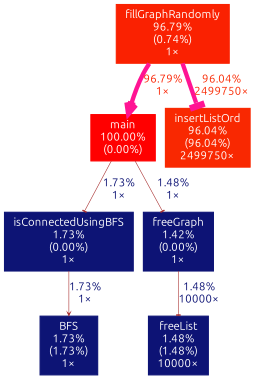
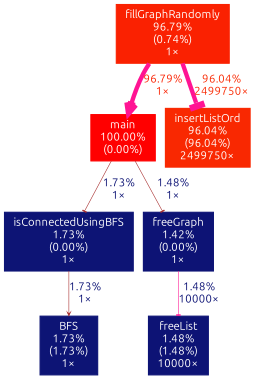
(178, 292) -> (178, 292)
